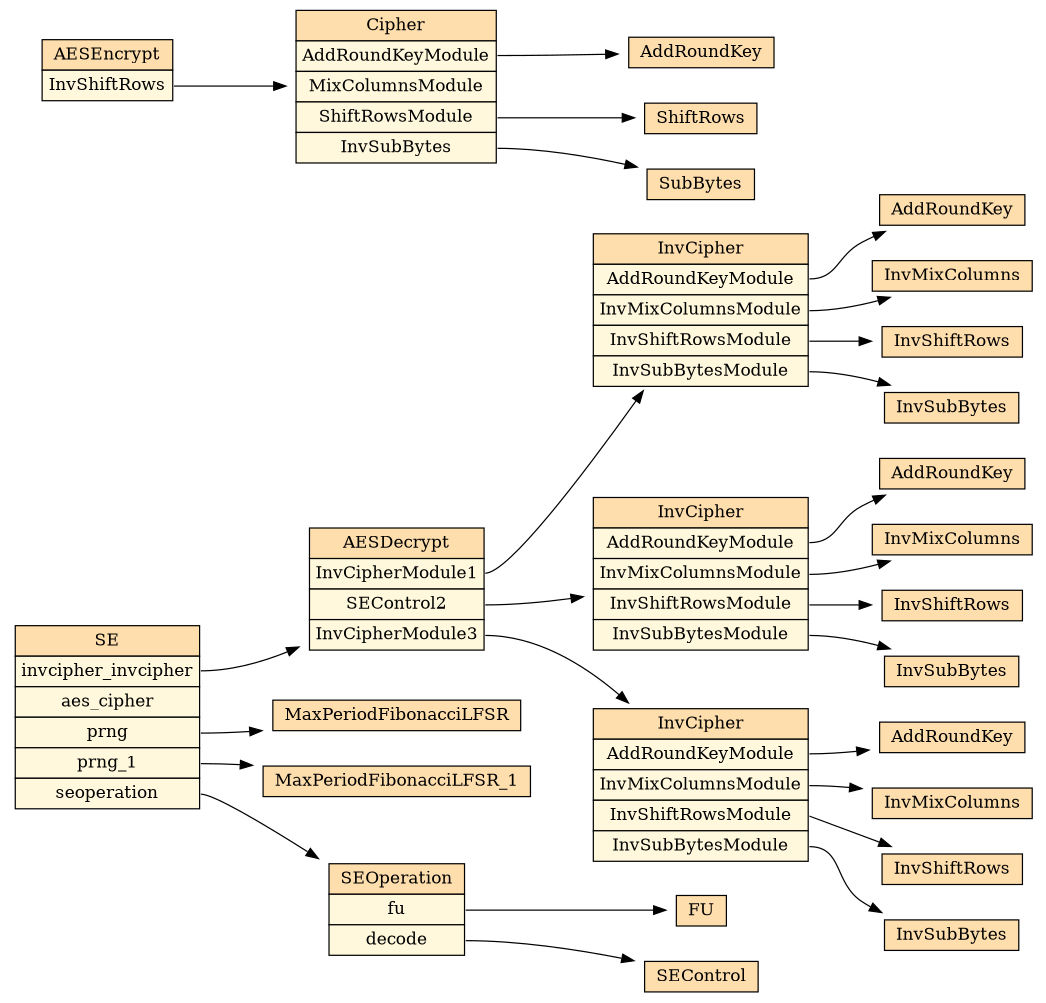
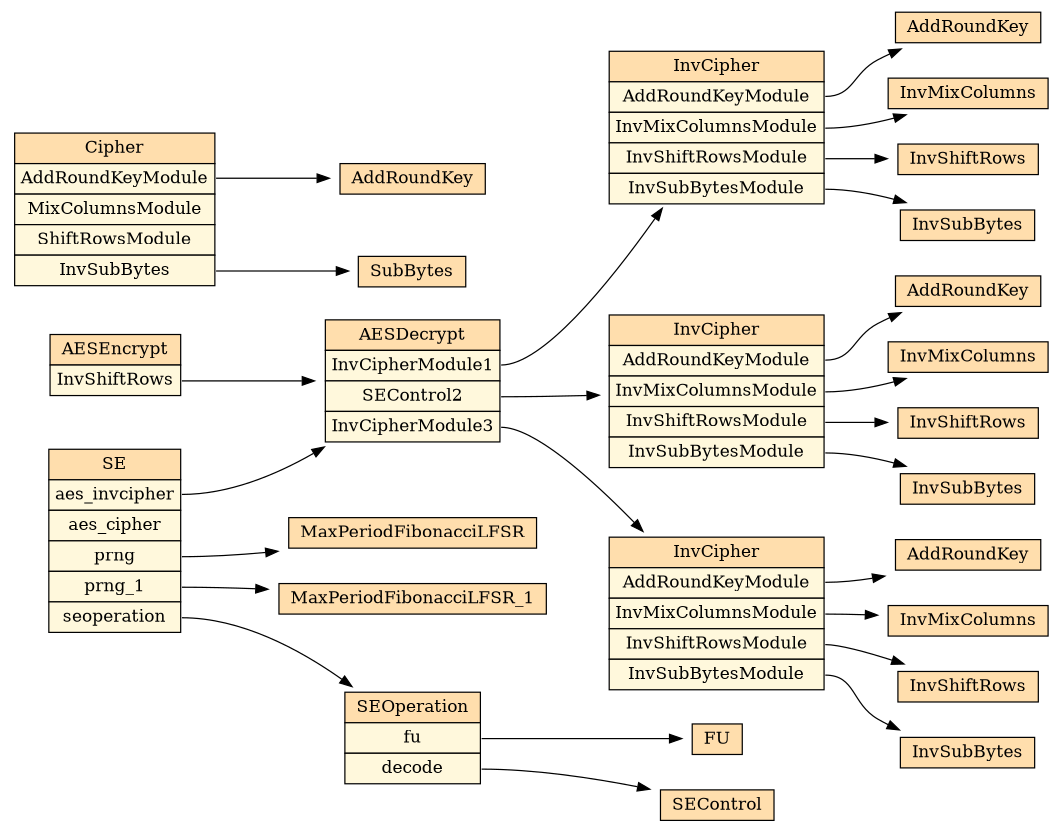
(224, 86) -> (242, 381)
(701, 118) -> none
(107, 671) -> (115, 494)
